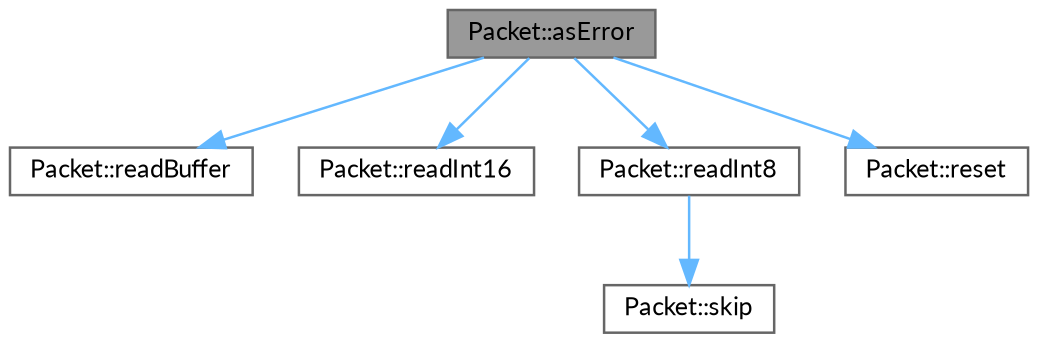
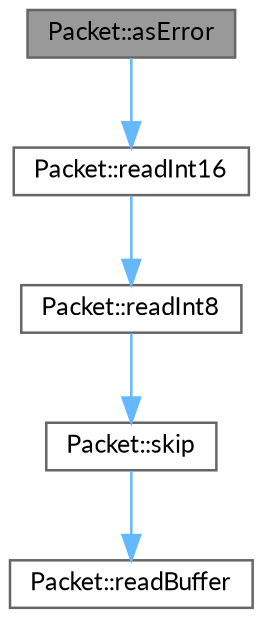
(611, 94) -> (131, 228)
(354, 99) -> (131, 503)
(937, 171) -> none
